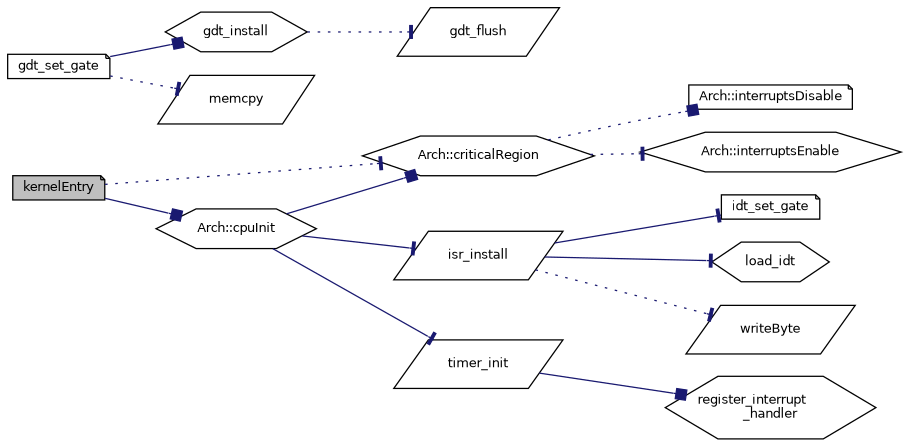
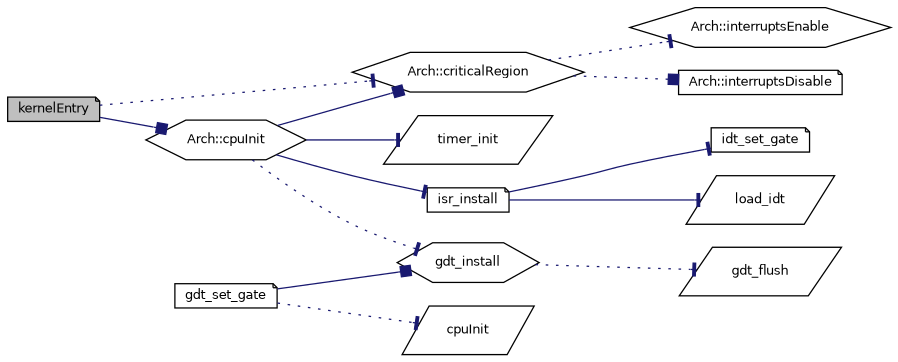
(236, 100) -> (468, 330)
none -> (329, 211)
(478, 256) -> (468, 200)
(771, 262) -> (760, 200)
(771, 330) -> none
(771, 408) -> none
